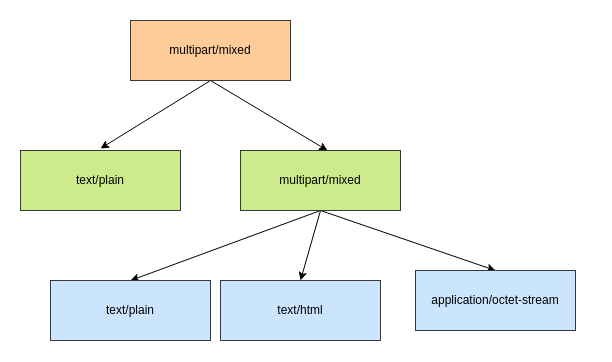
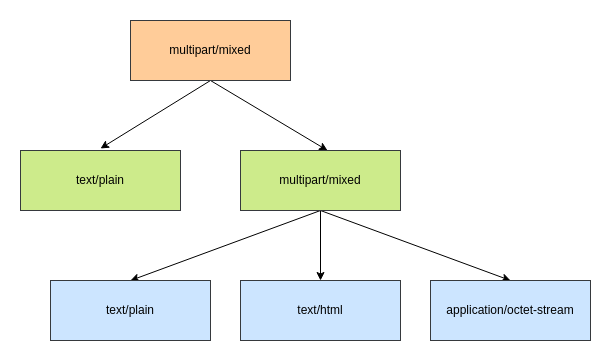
(496, 301) -> (511, 311)
(301, 311) -> (321, 311)
